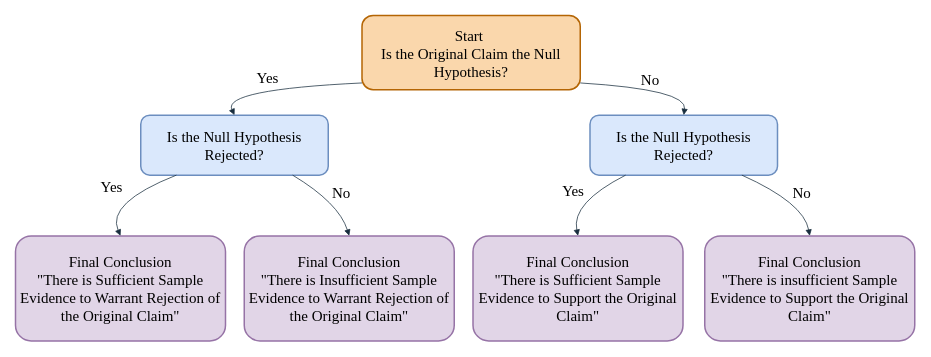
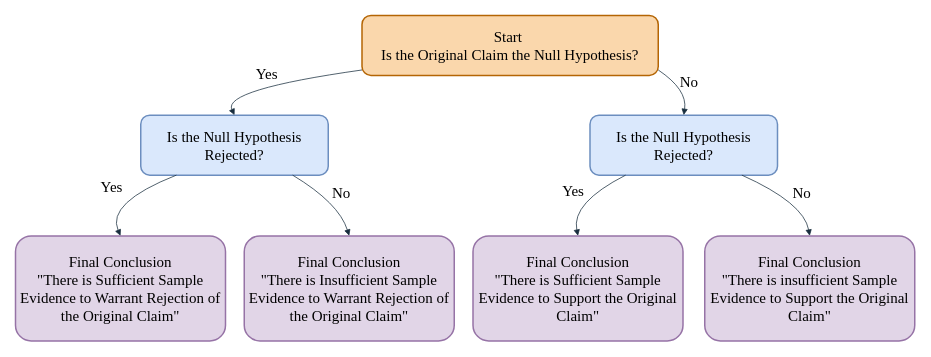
(471, 53) -> (510, 45)
